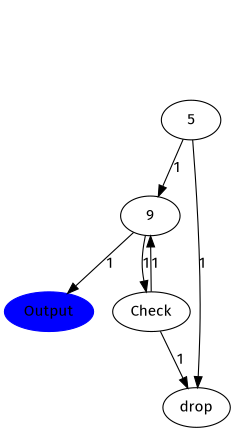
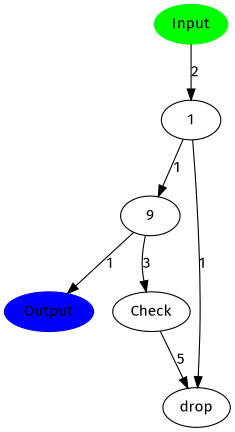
none -> (191, 24)
(191, 120) -> (191, 120)
(146, 264) -> (146, 264)
(151, 269) -> none
(181, 360) -> (181, 360)
